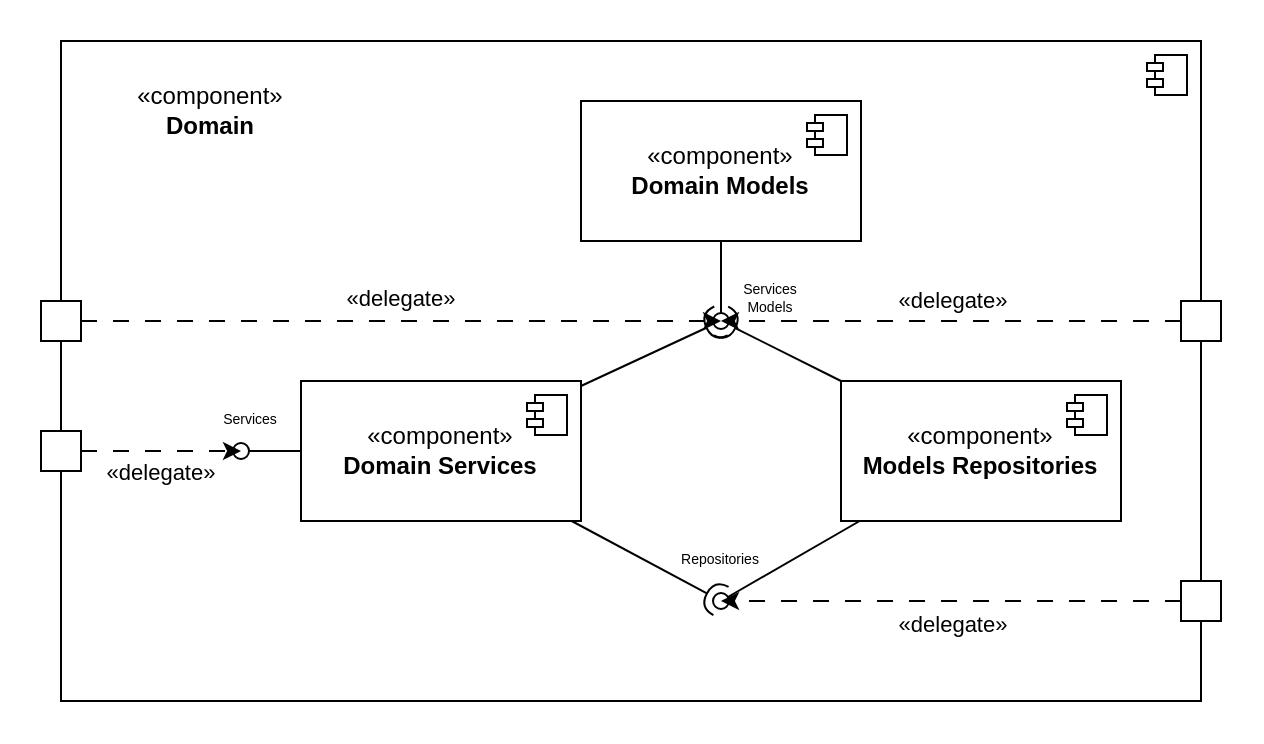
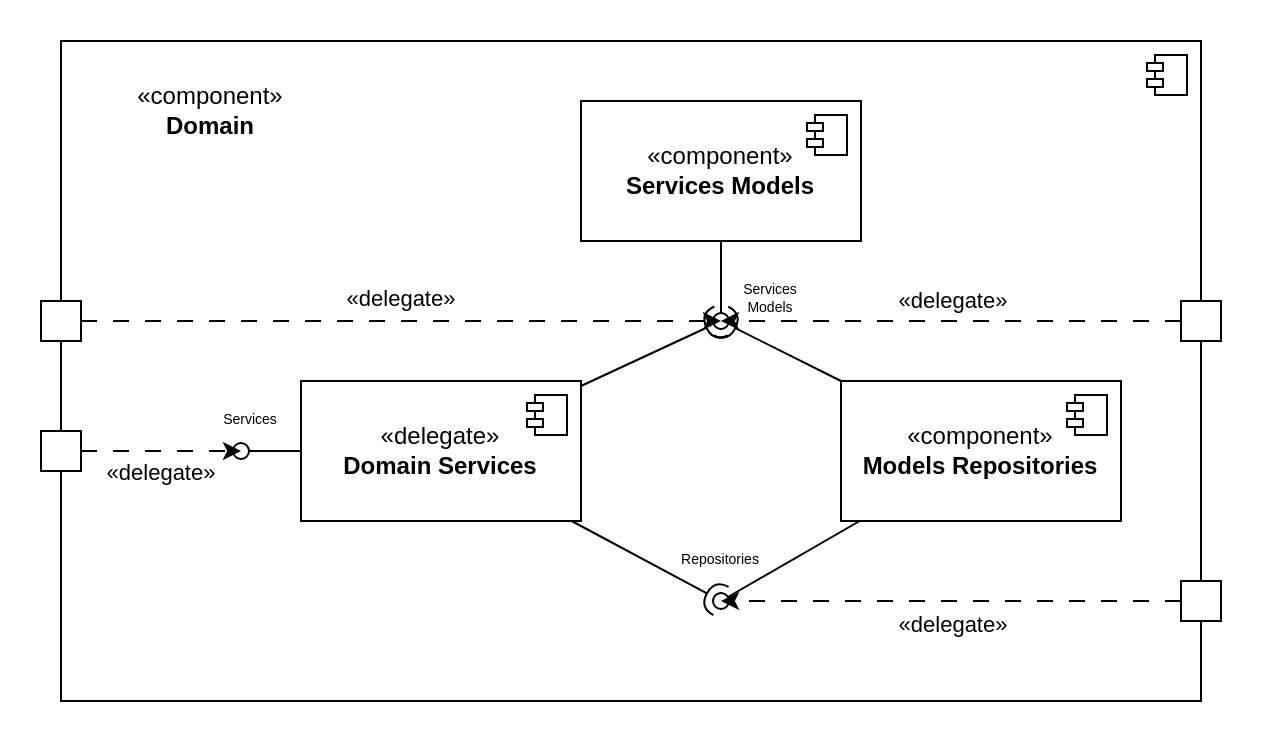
(721, 171) -> (721, 171)
(441, 451) -> (441, 451)
